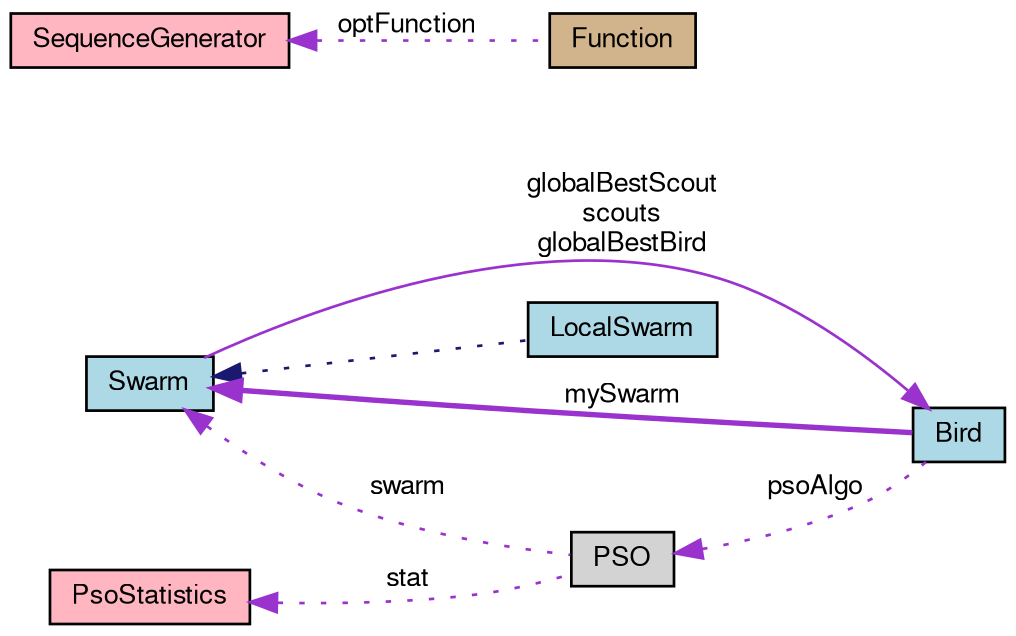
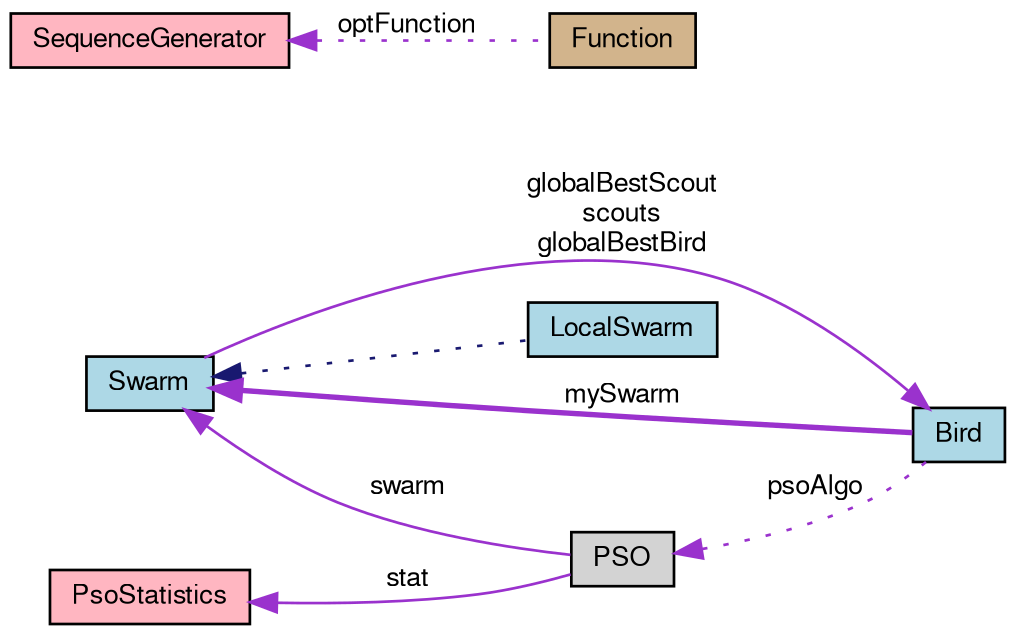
(379, 517) -> (379, 517)
(425, 599) -> (425, 599)
